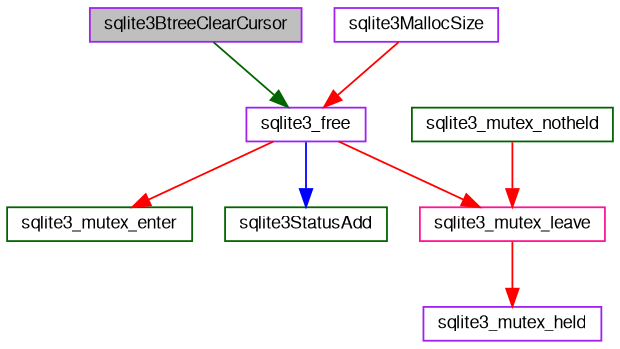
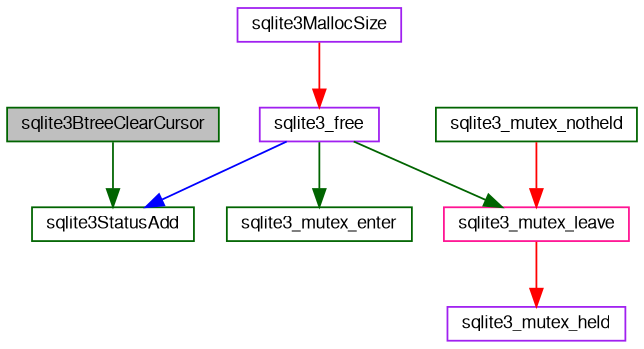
(196, 25) -> (113, 125)
(244, 69) -> (113, 165)
(211, 171) -> (319, 165)
(401, 171) -> (420, 171)
